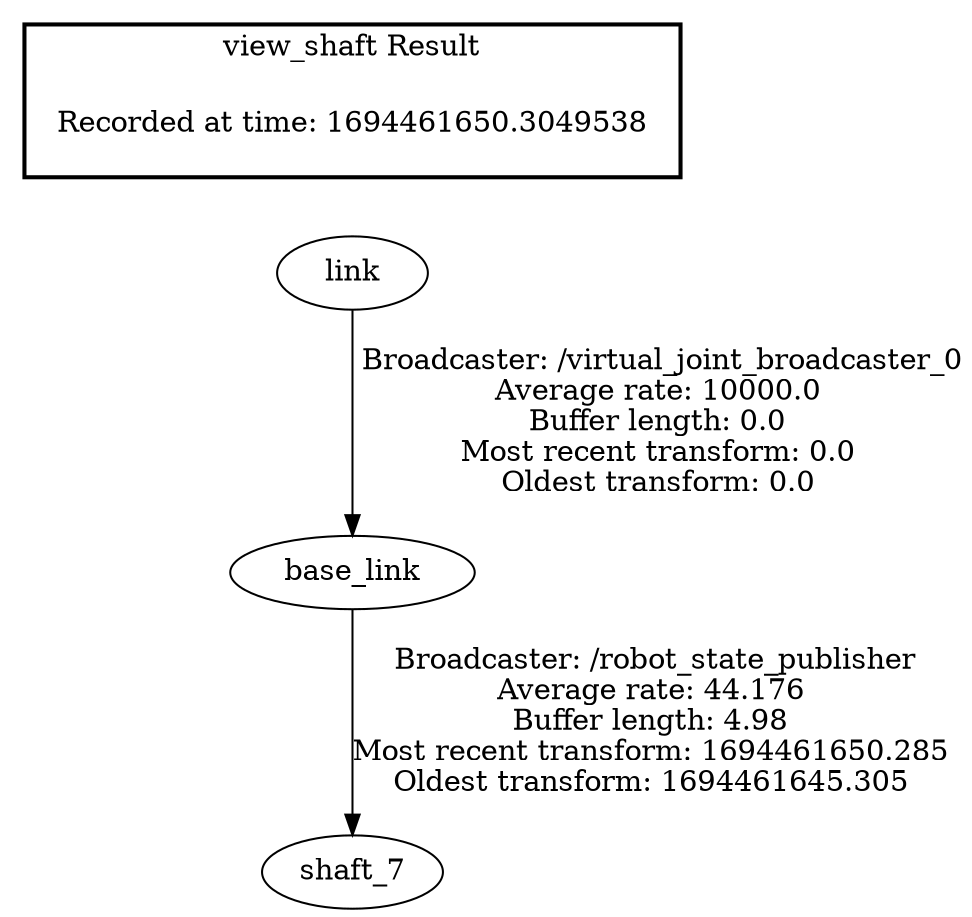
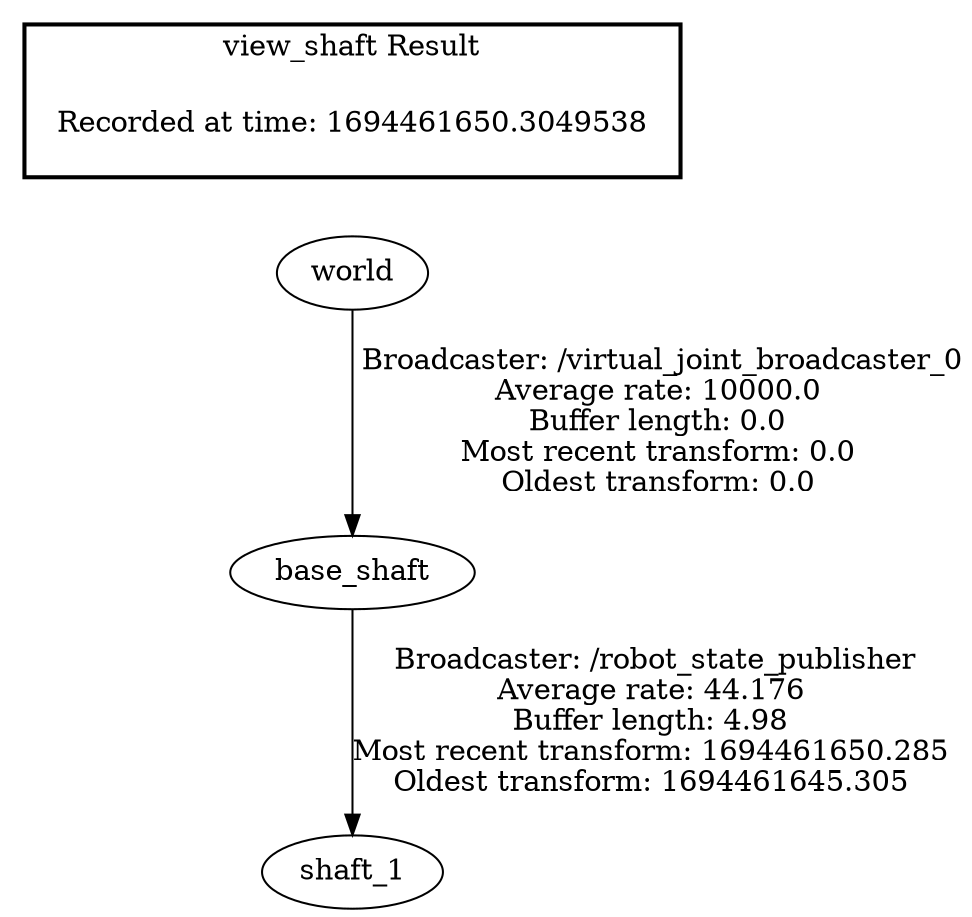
(352, 273) -> (352, 273)
(352, 573) -> (352, 573)
(352, 872) -> (352, 872)
